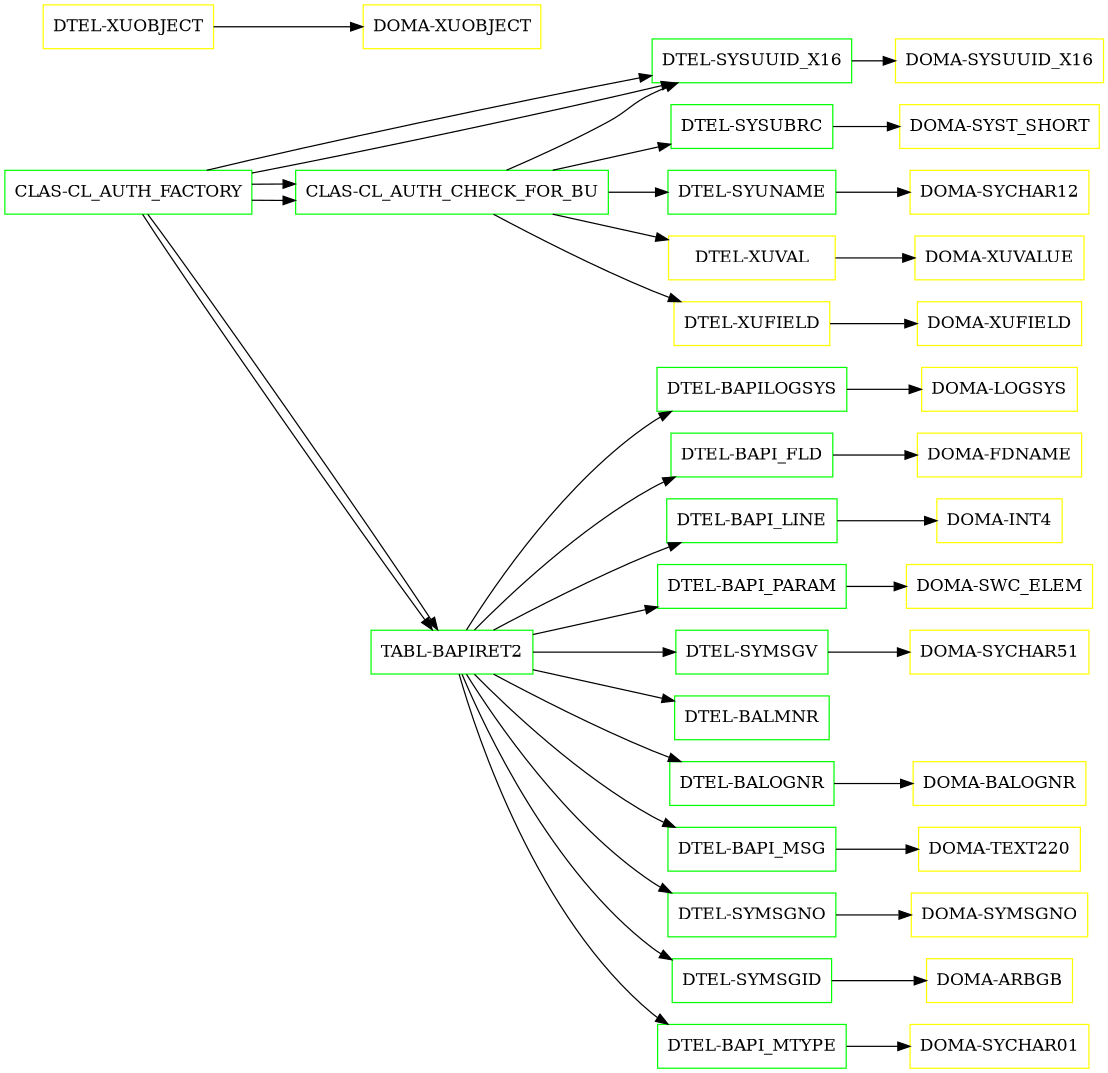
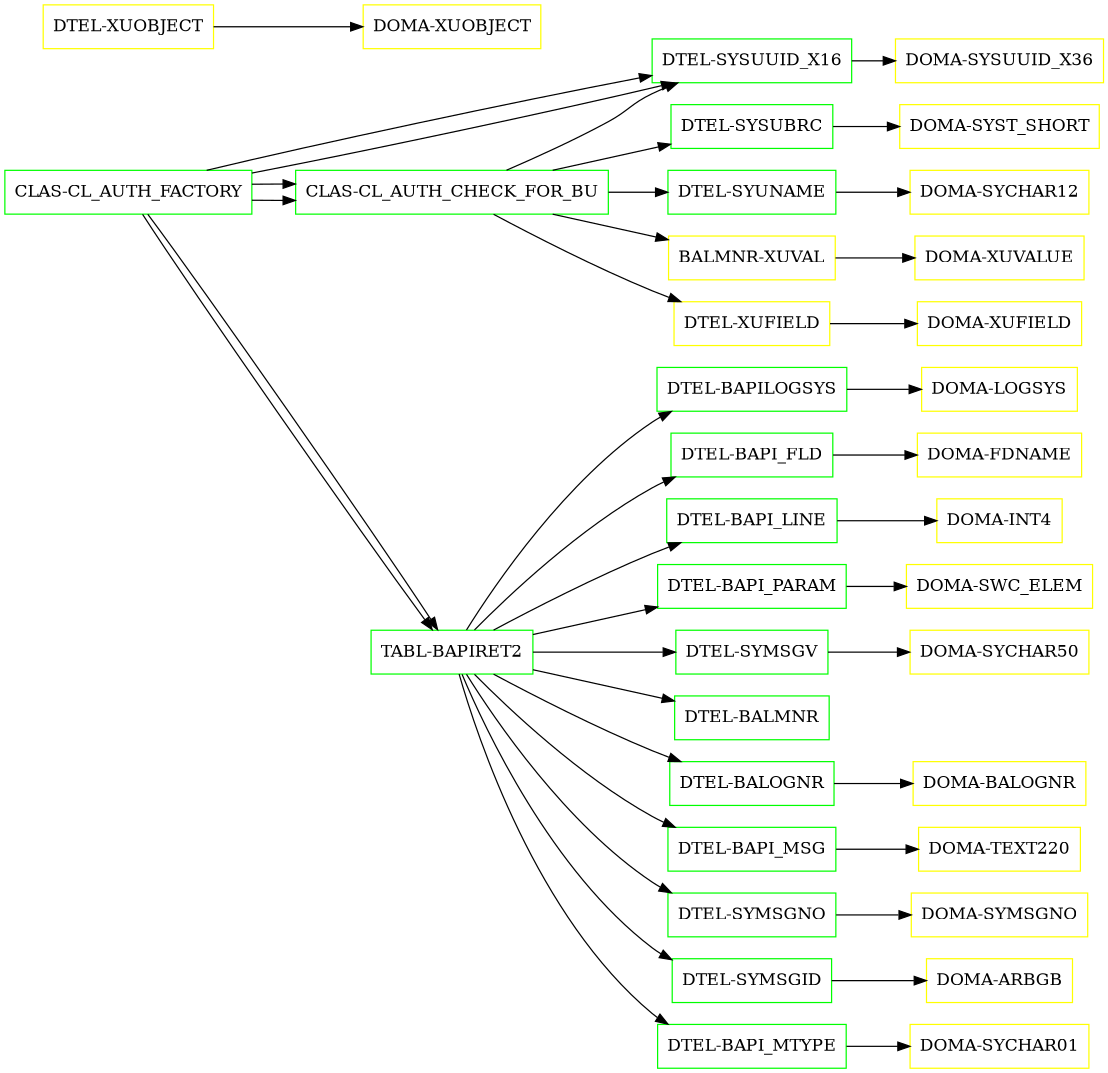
(999, 61) -> (999, 61)
(752, 258) -> (752, 258)
(999, 652) -> (999, 652)
